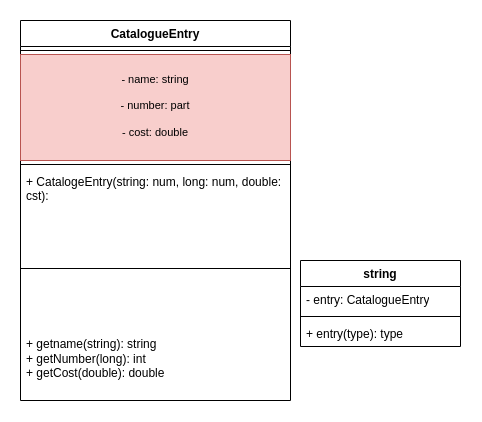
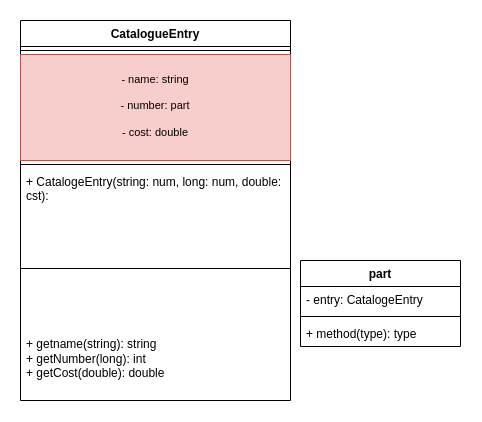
(381, 275) -> (381, 275)
(378, 301) -> (374, 301)
(366, 335) -> (369, 335)
